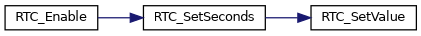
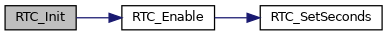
none -> (41, 18)
(364, 18) -> none
